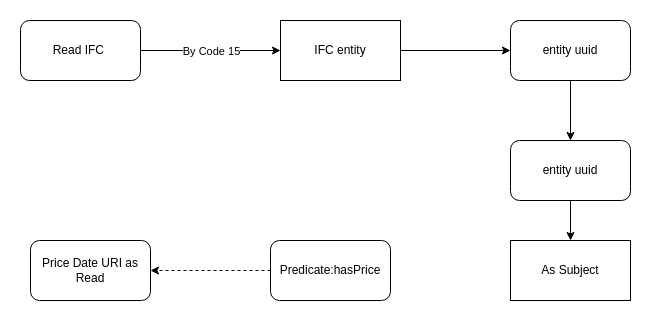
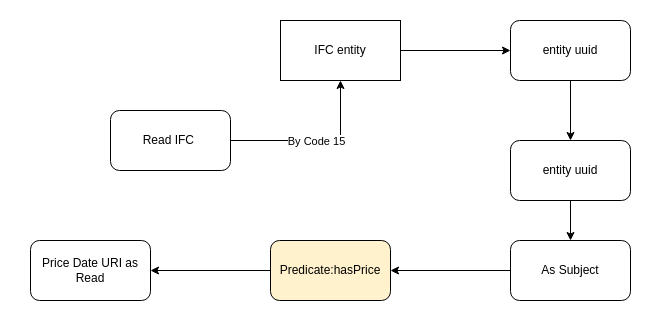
(81, 51) -> (171, 141)
(213, 271) -> (213, 271)
(331, 271) -> (331, 271)
none -> (454, 271)
(571, 271) -> (571, 271)
